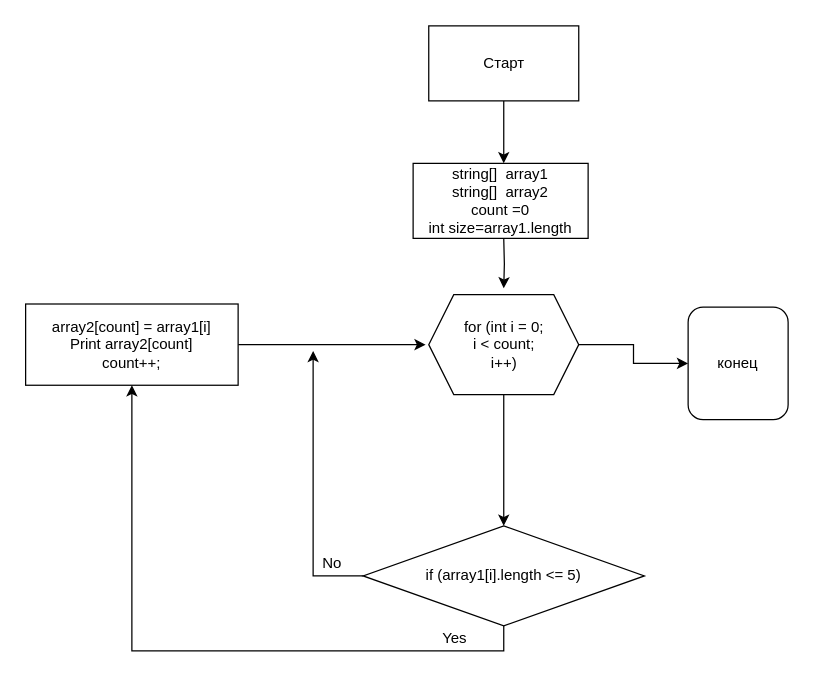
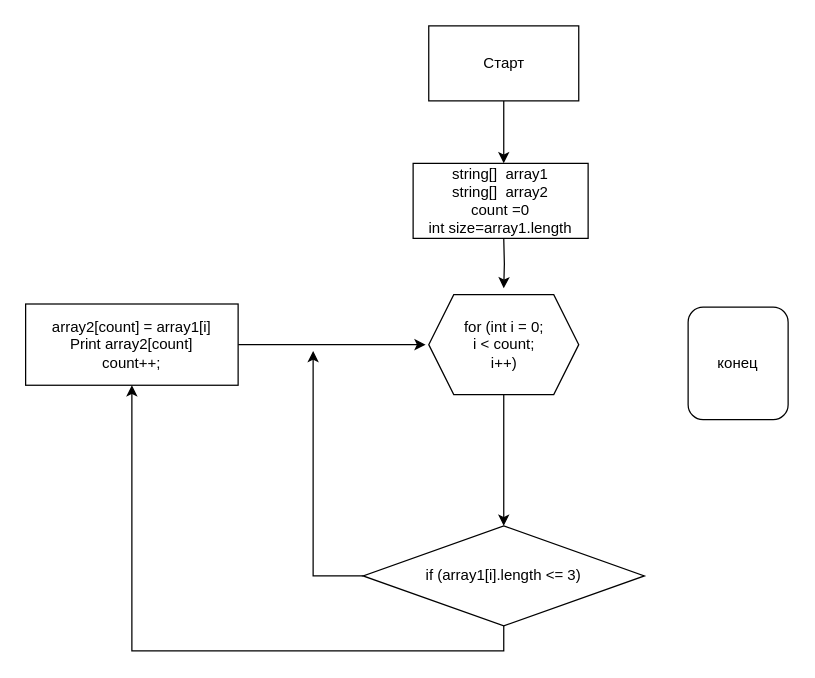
(634, 350) -> none
(332, 563) -> none
(504, 576) -> (504, 576)
(454, 638) -> none
